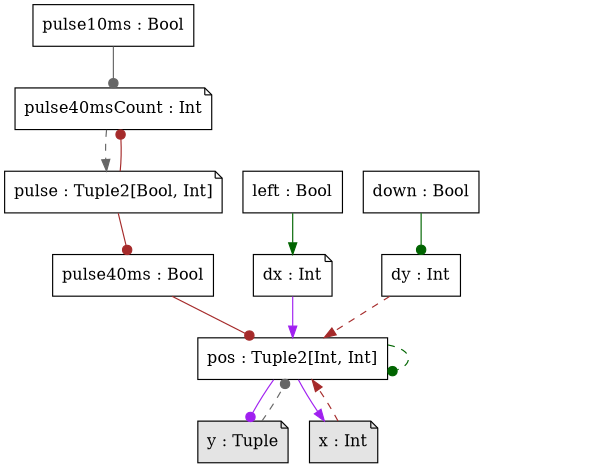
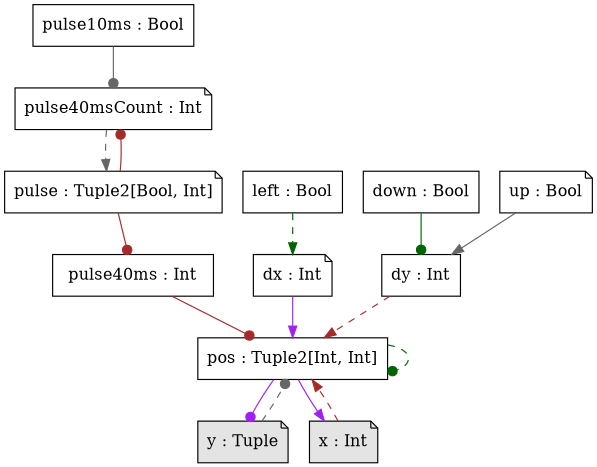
none -> (546, 192)
(293, 228) -> (293, 228)
(133, 275) -> (133, 275)
